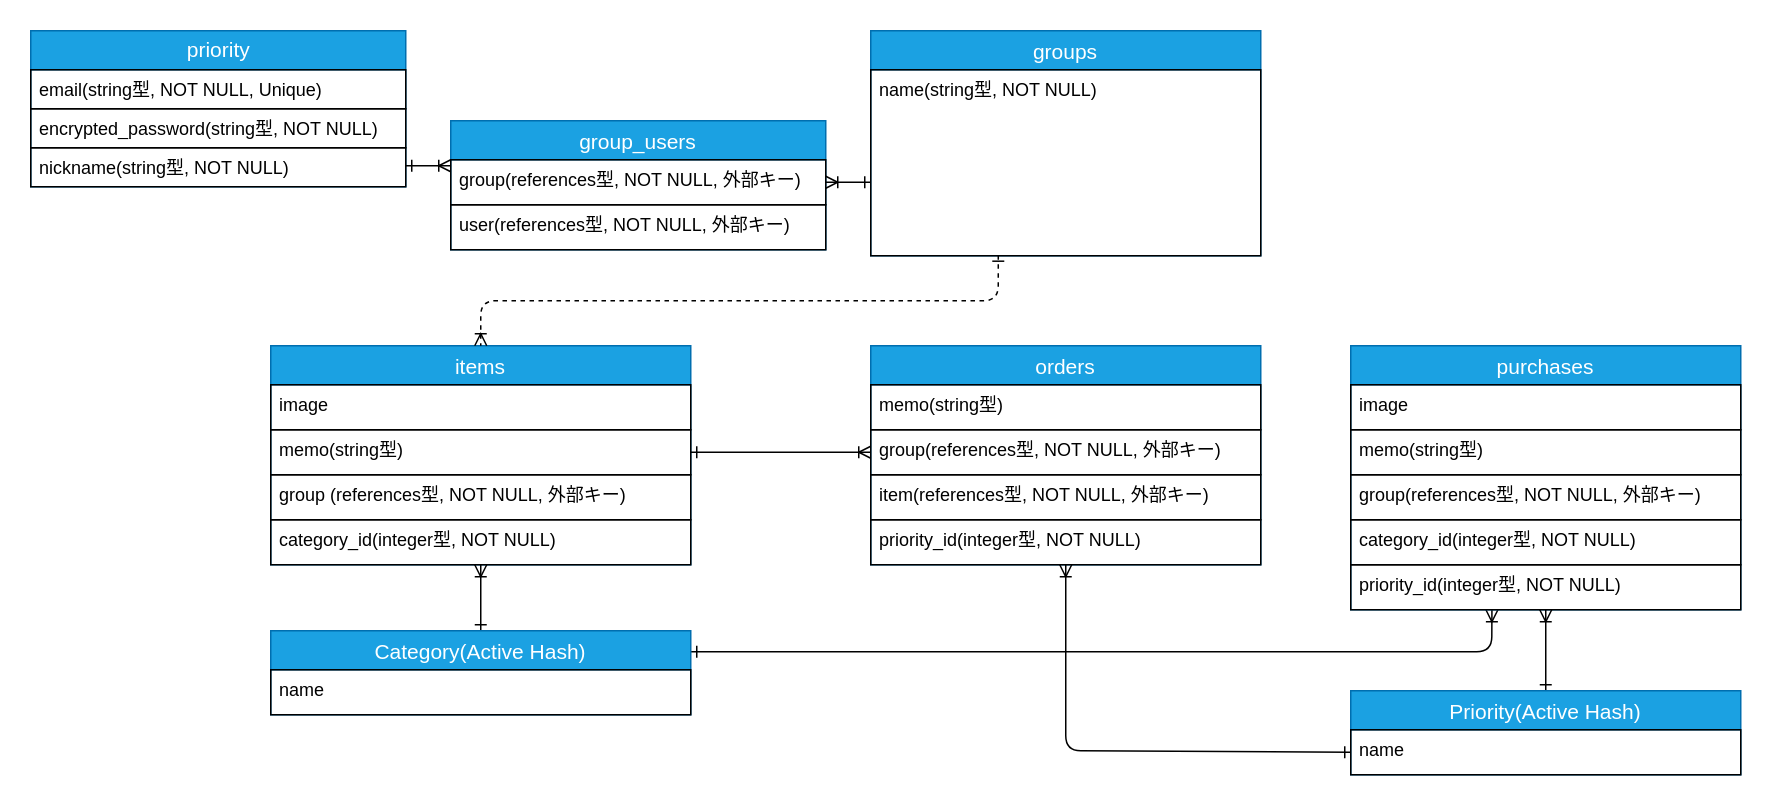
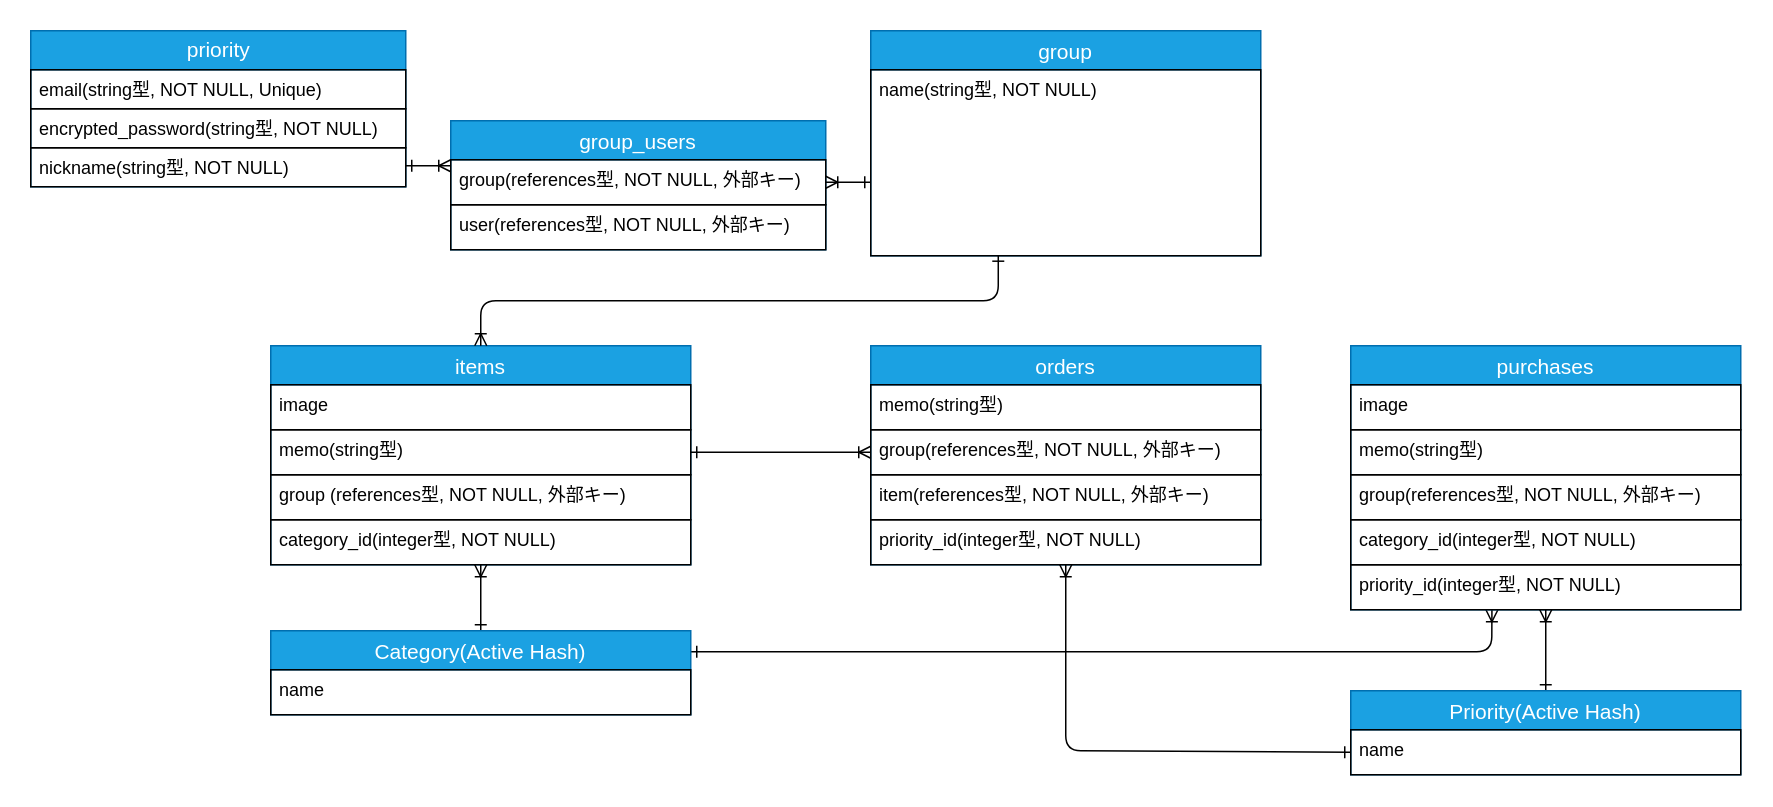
(1065, 52) -> (1065, 52)
(739, 301) -> (739, 301)
